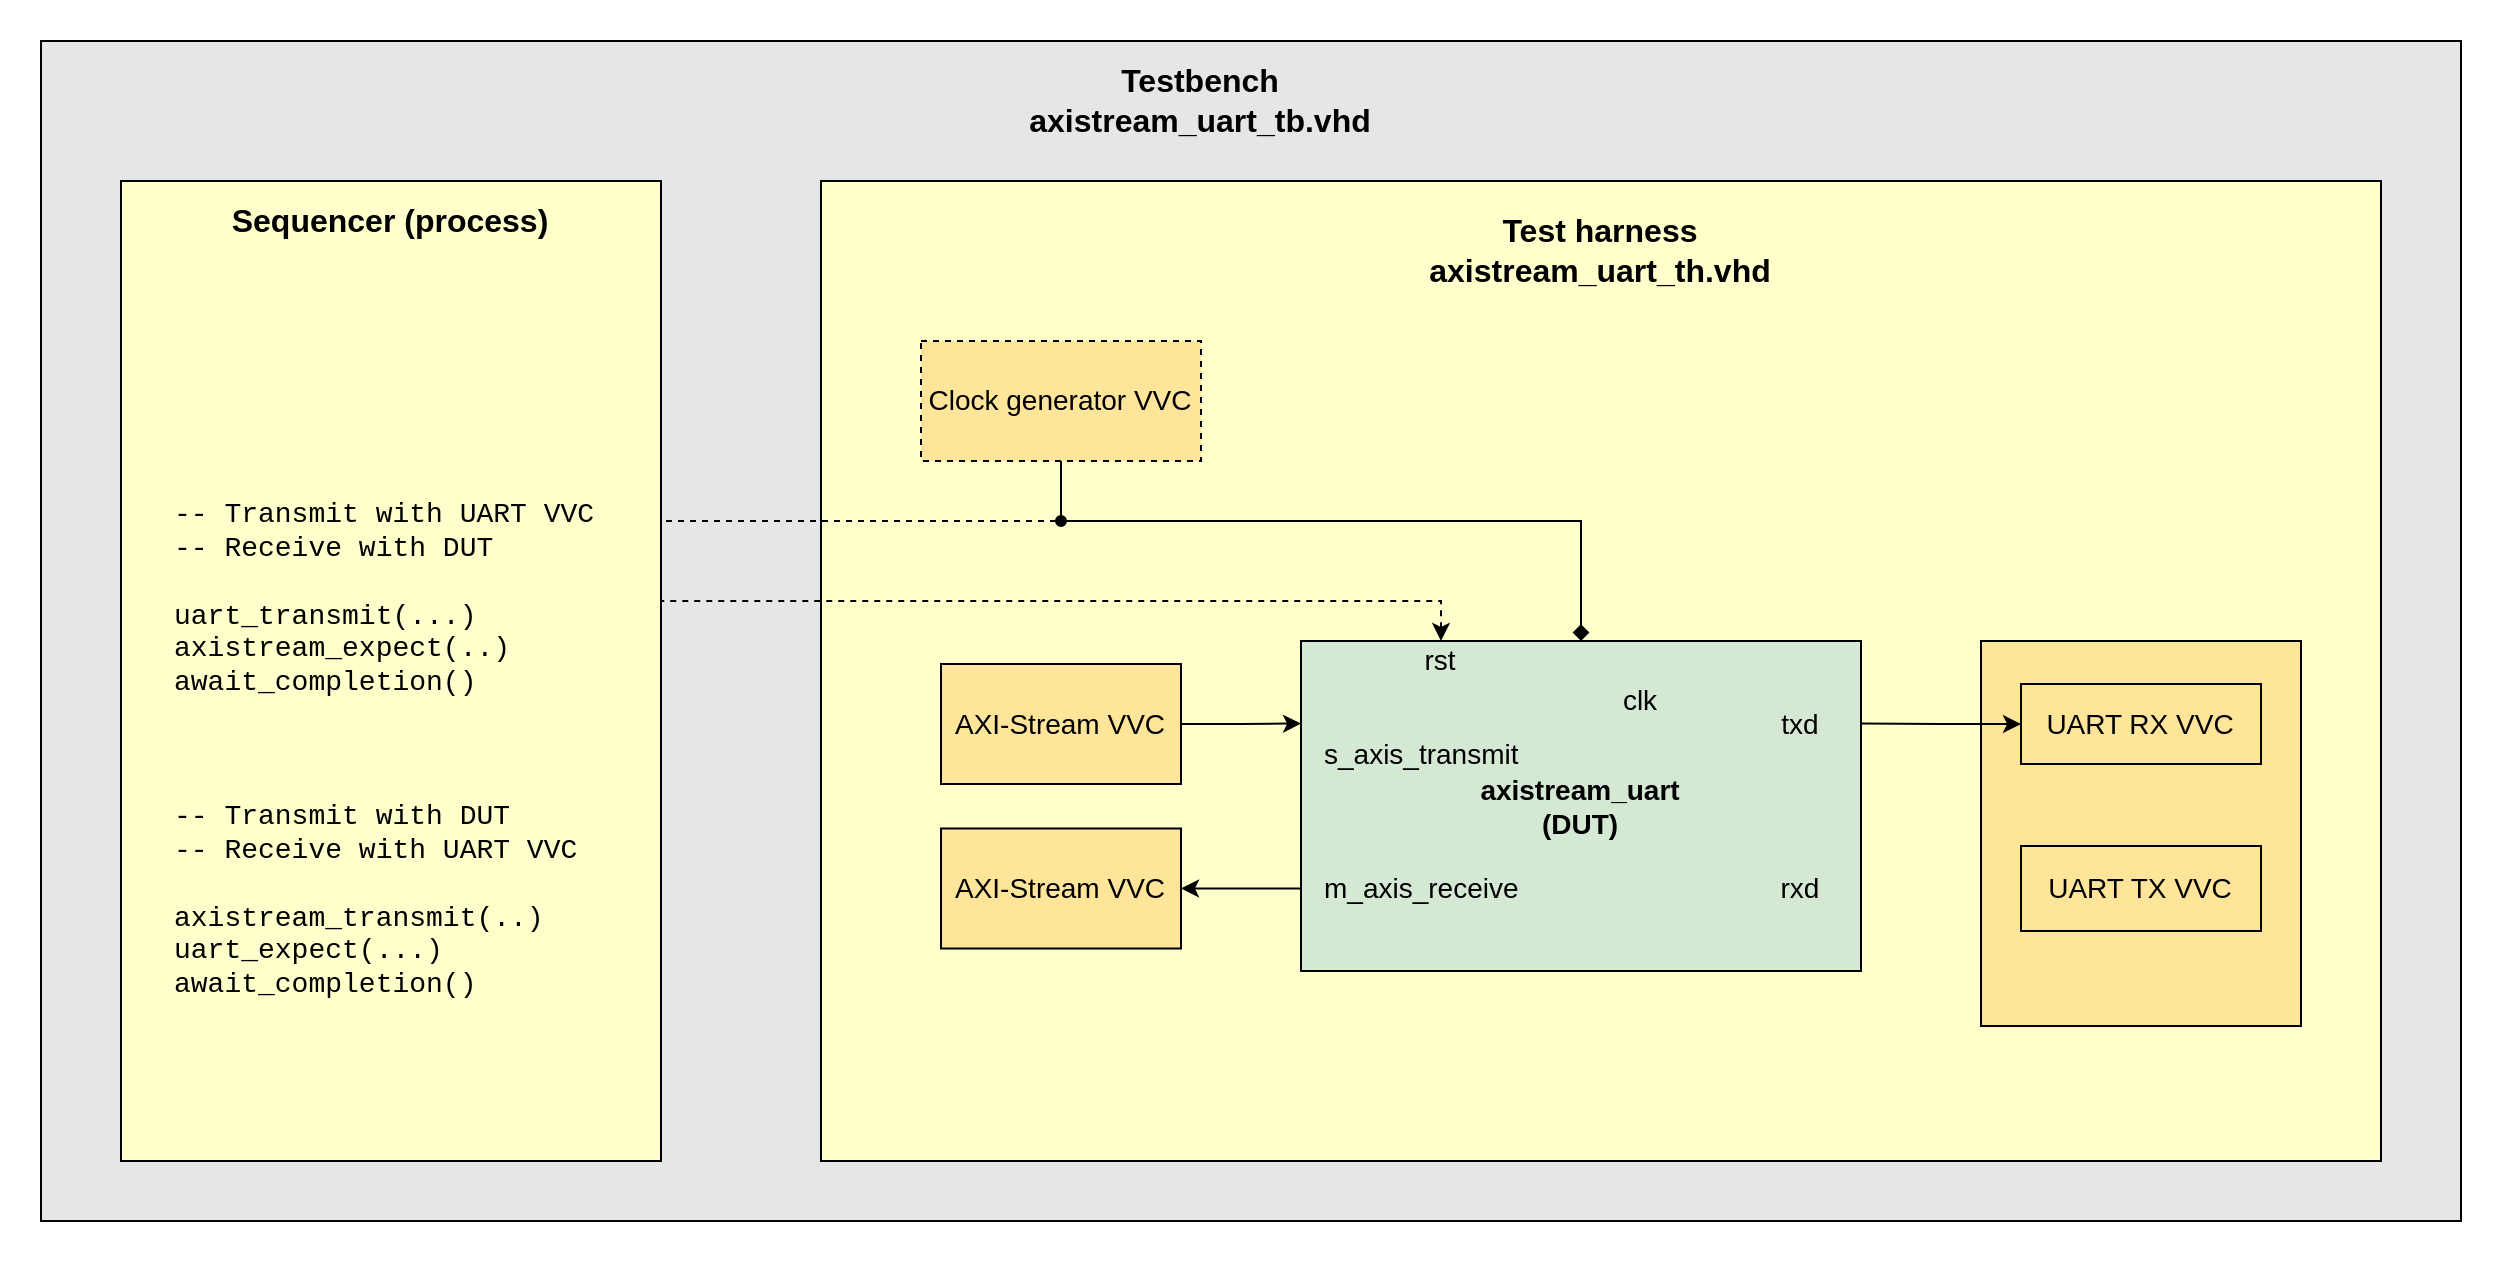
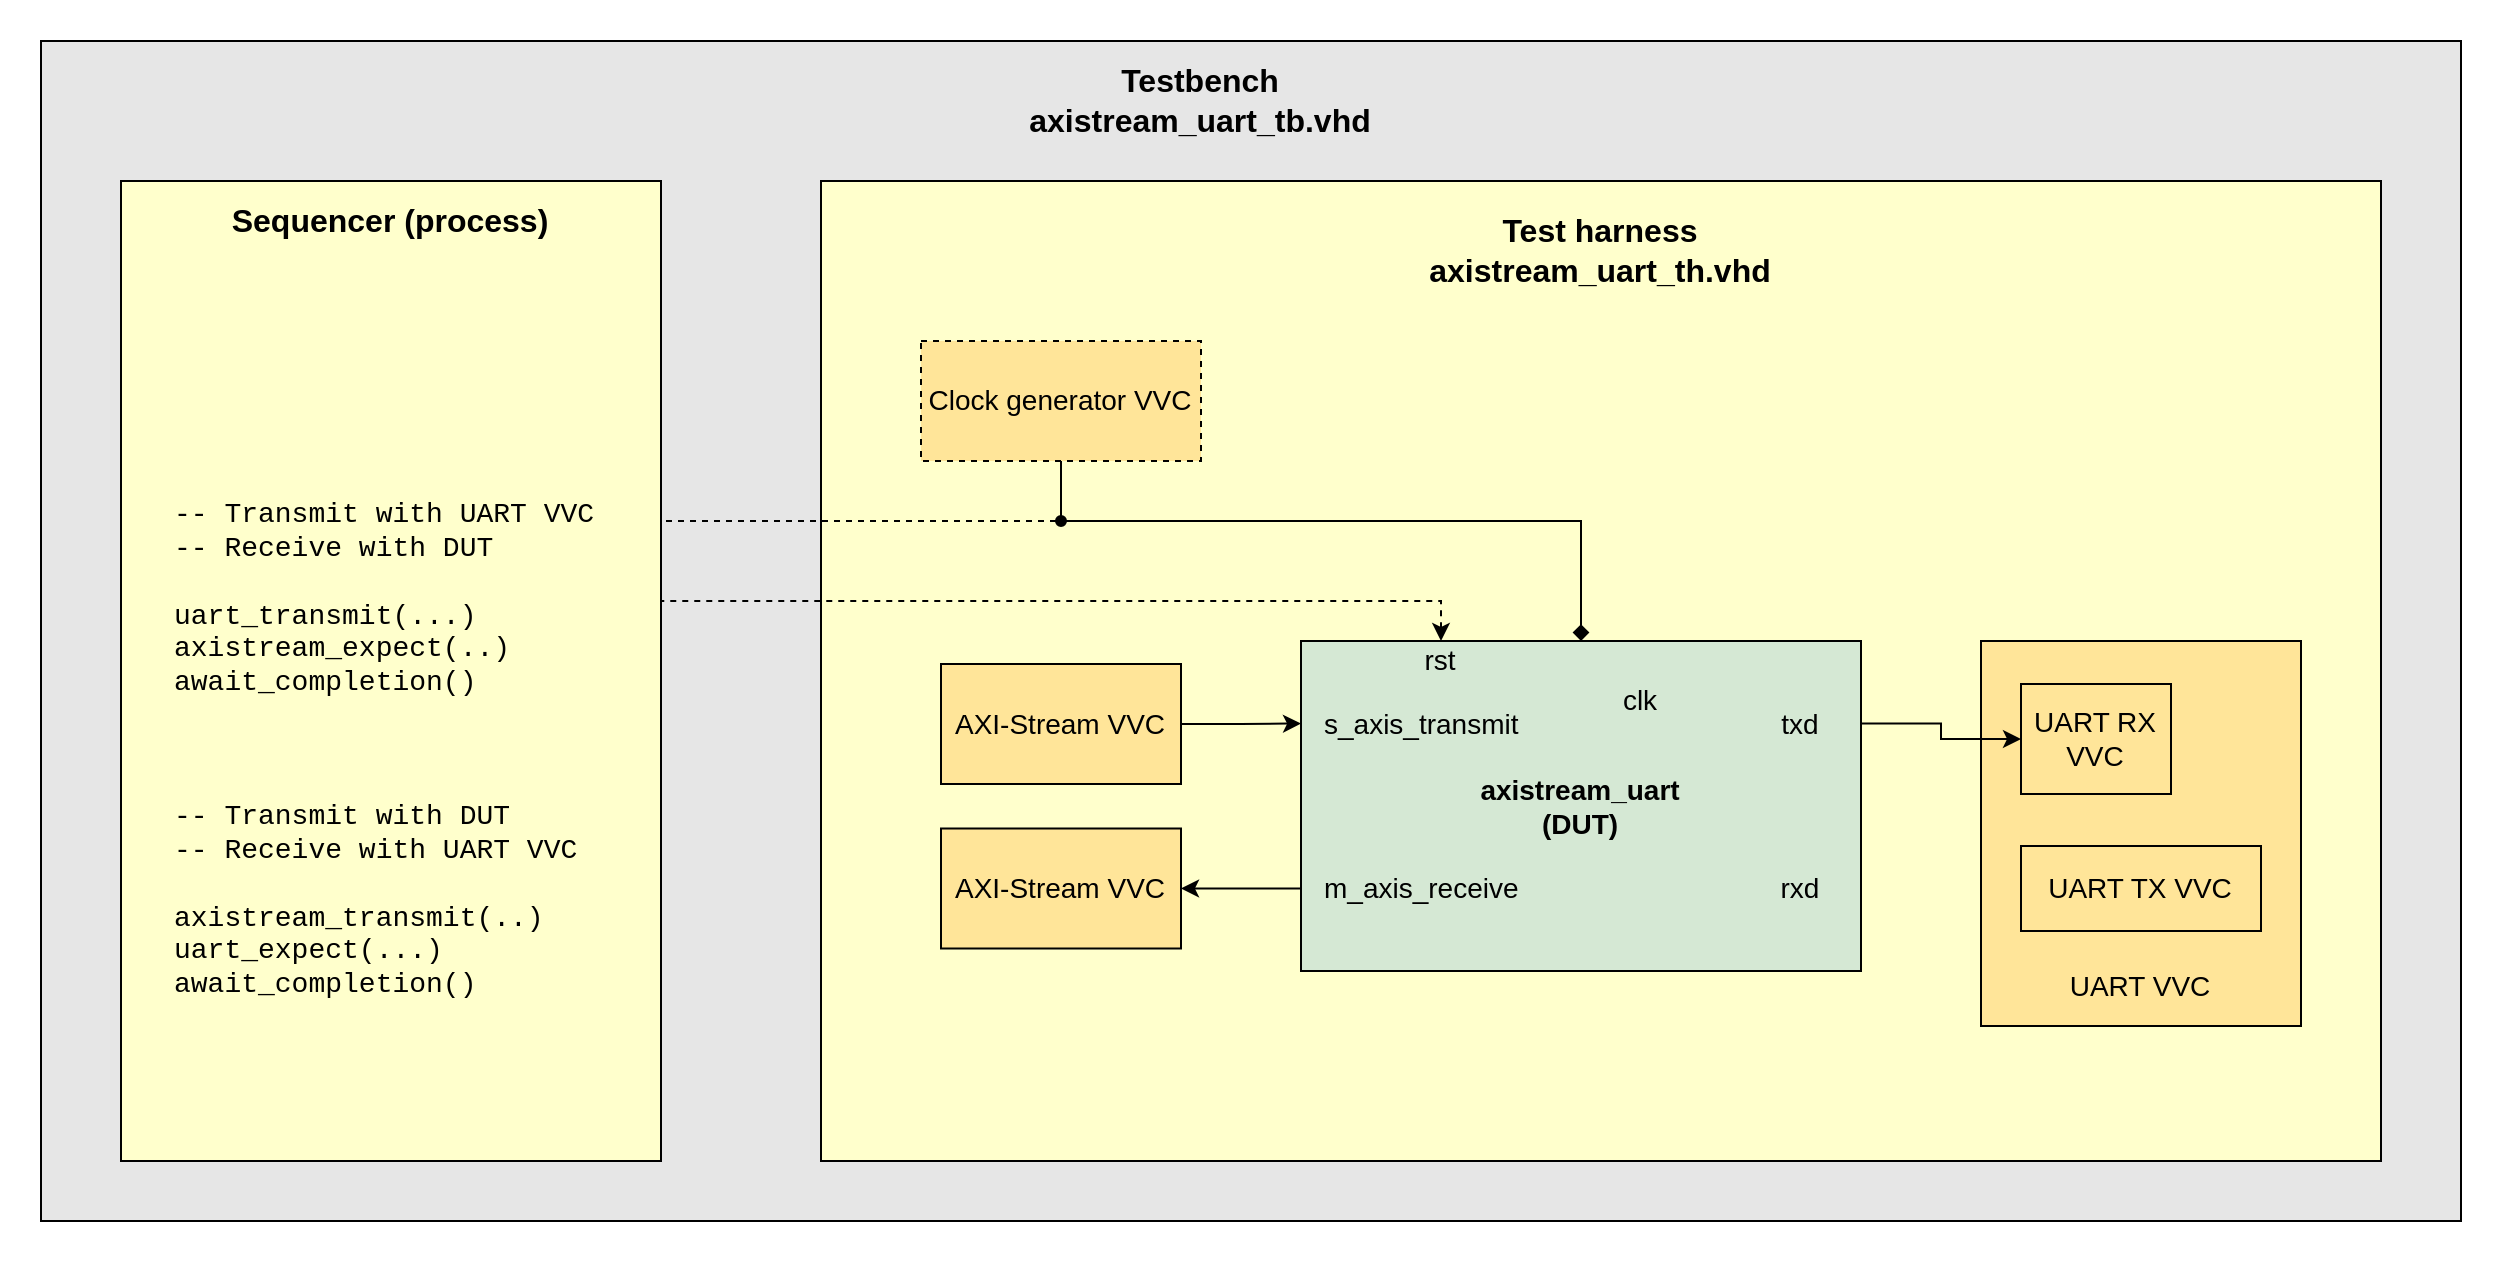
(2141, 724) -> (2096, 739)
(1441, 754) -> (1441, 724)
none -> (2141, 986)
